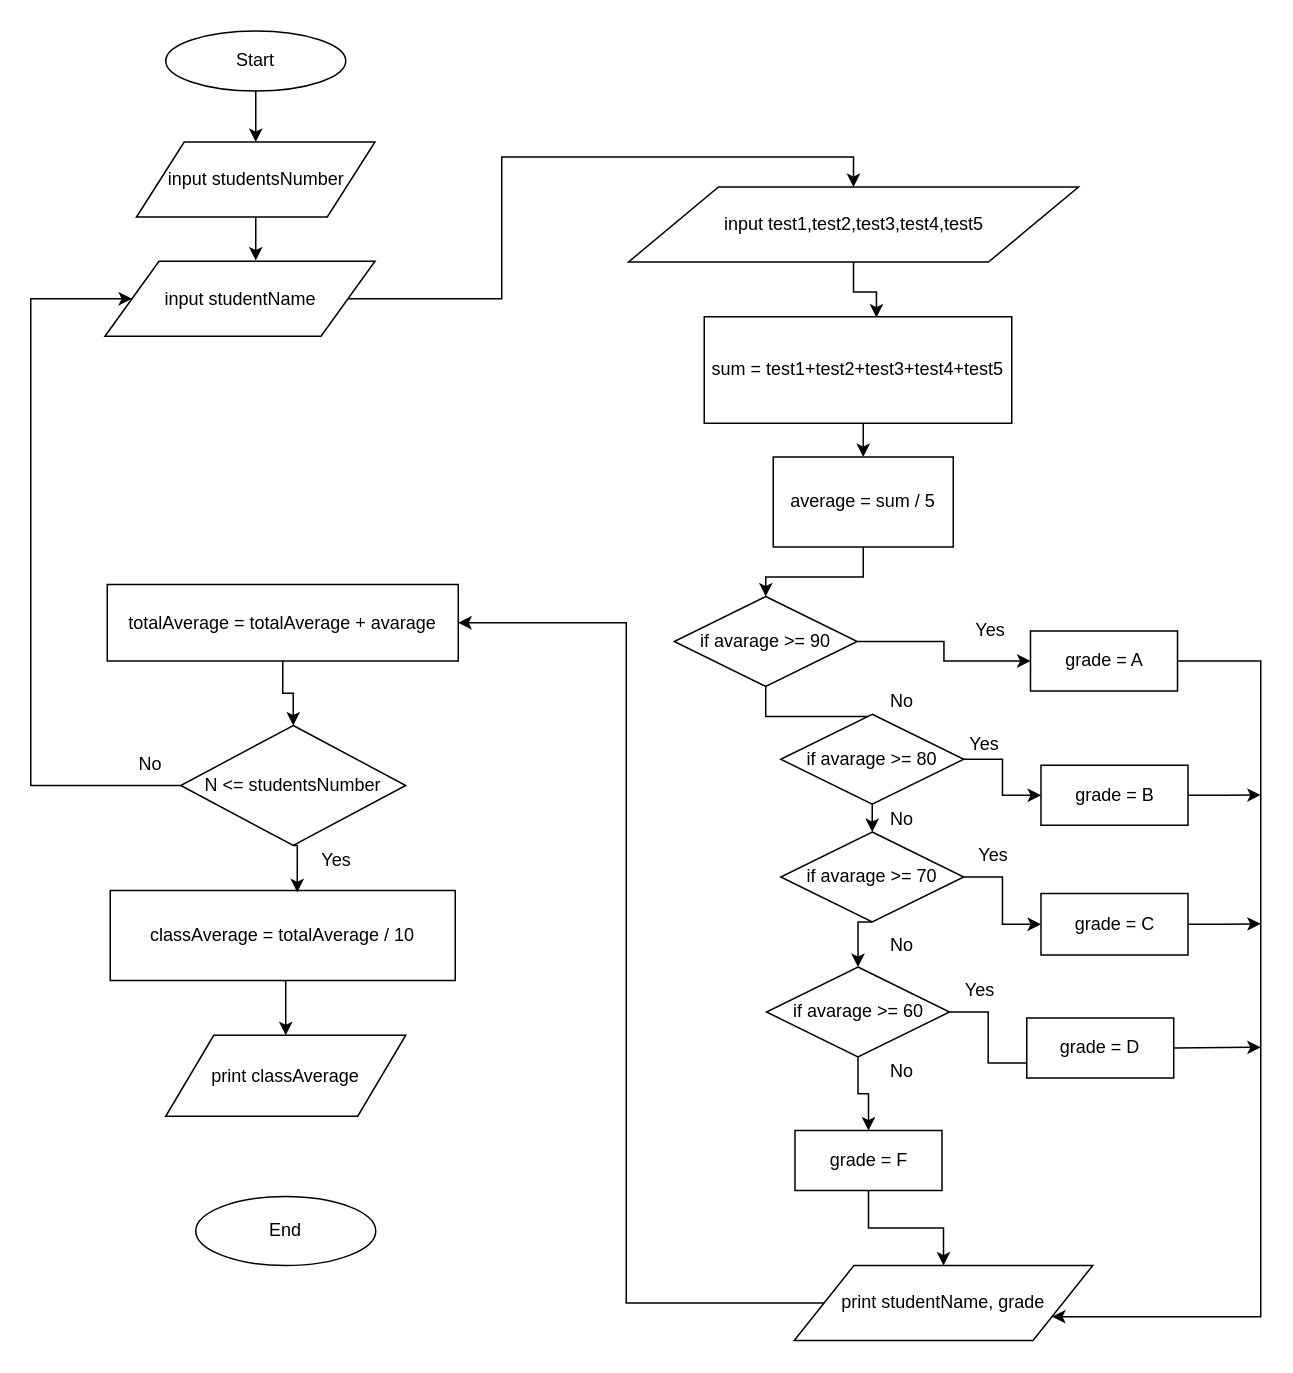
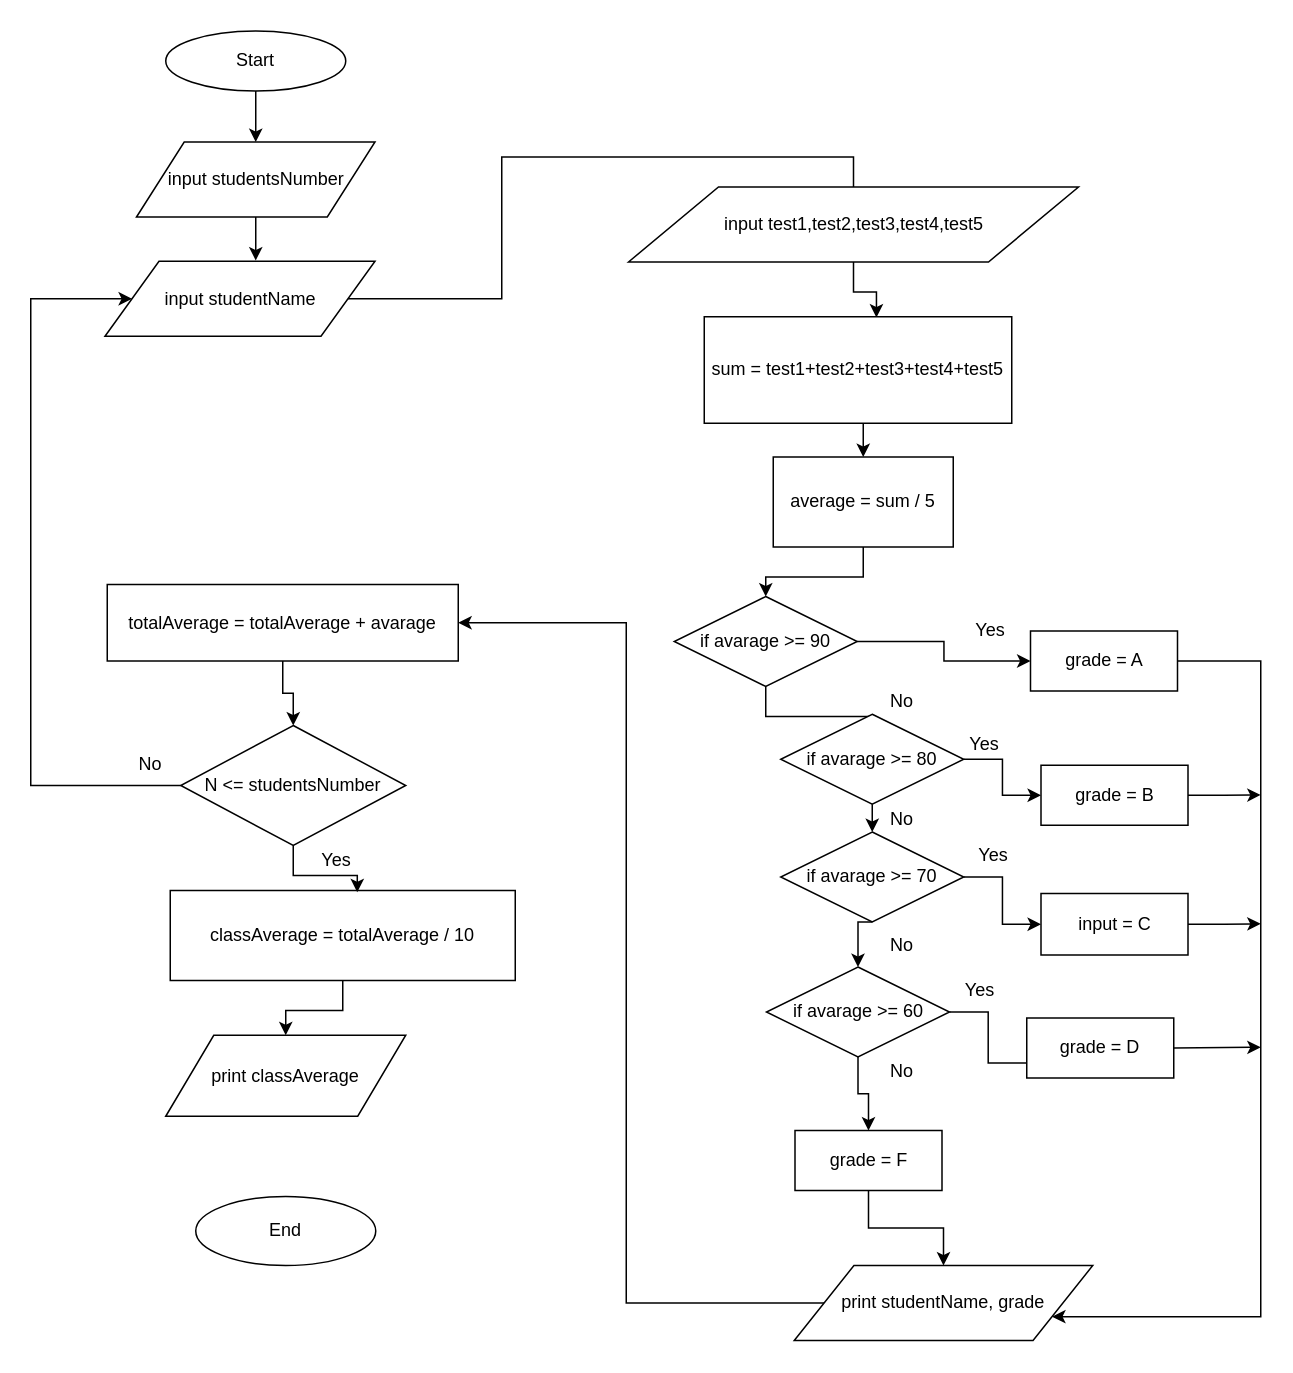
(854, 175) -> (854, 179)
(1115, 925) -> (1115, 925)
(283, 935) -> (343, 935)
